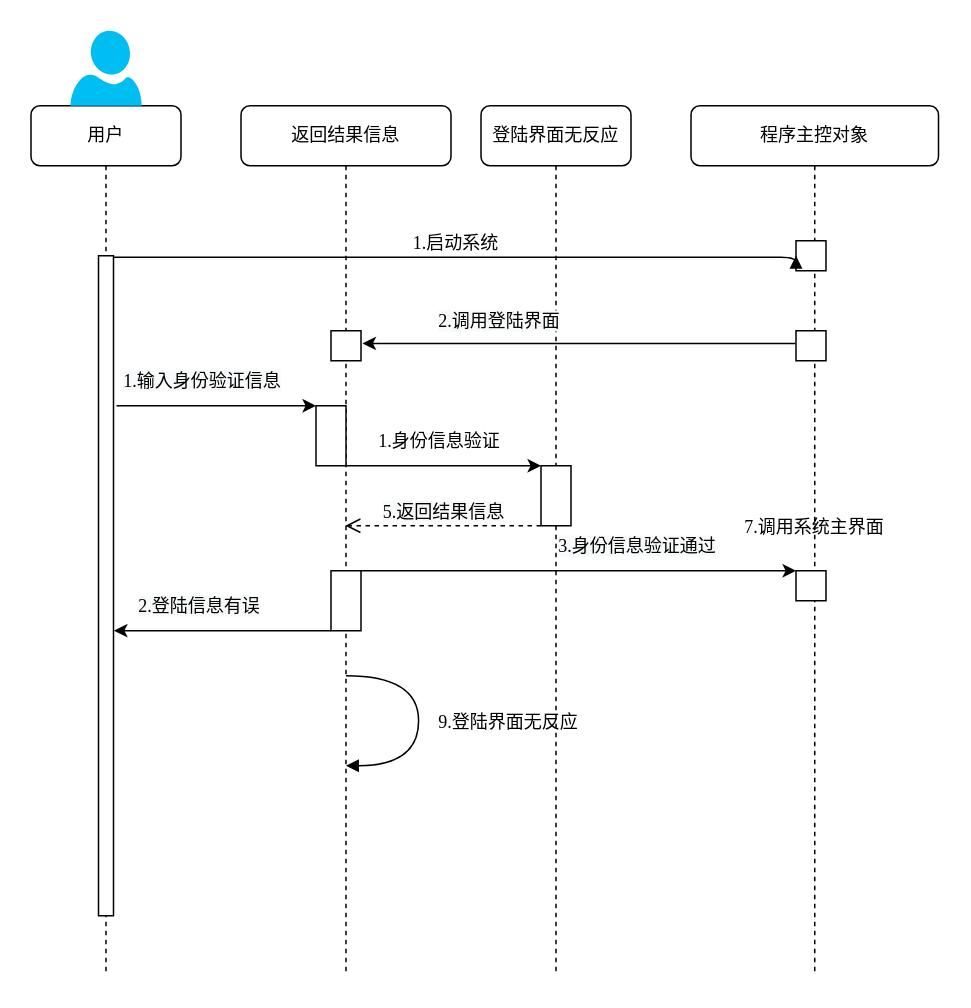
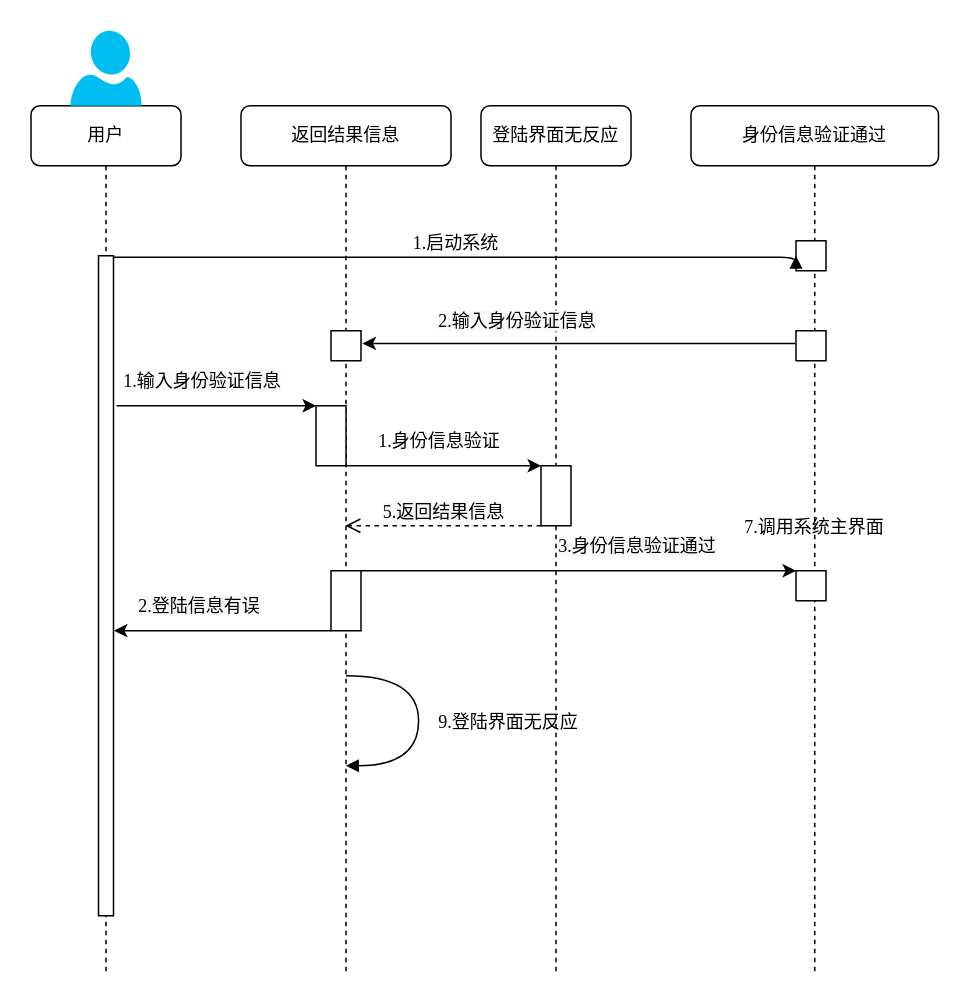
(815, 136) -> (815, 136)
(500, 322) -> (518, 322)
